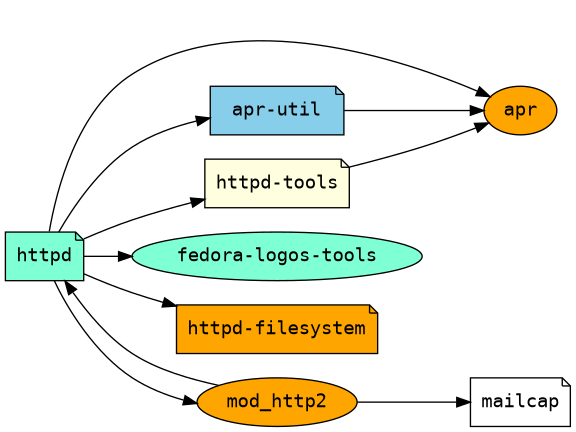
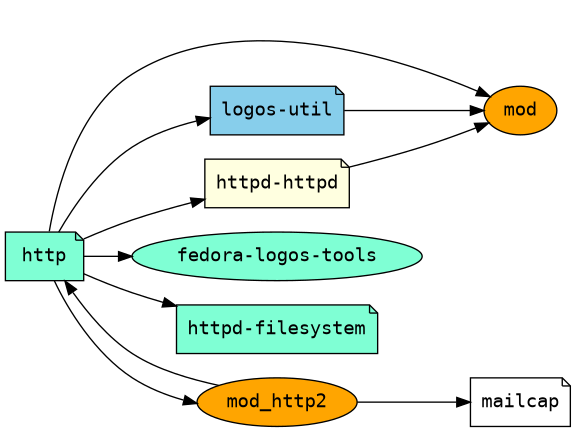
(277, 111) -> (277, 111)
(520, 111) -> (520, 111)
(277, 183) -> (277, 183)
(45, 256) -> (45, 256)
(277, 329) -> (277, 329)
